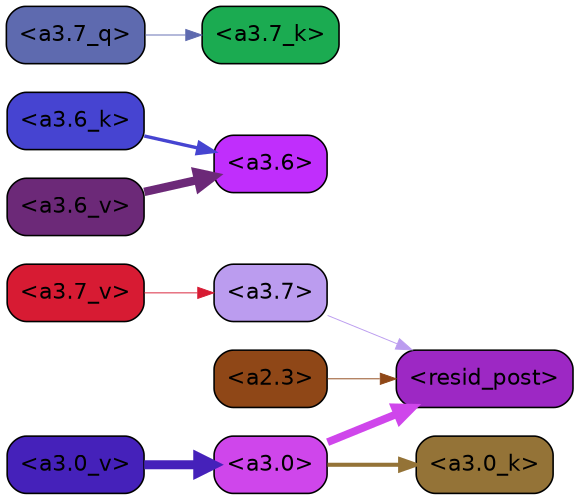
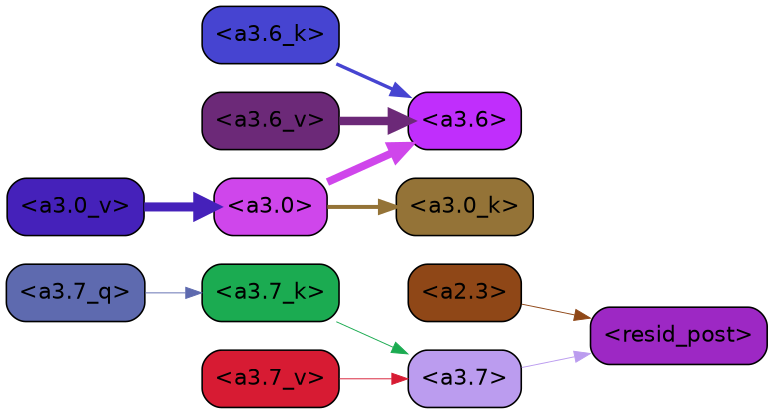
none -> (365, 335)
(362, 428) -> (360, 167)
